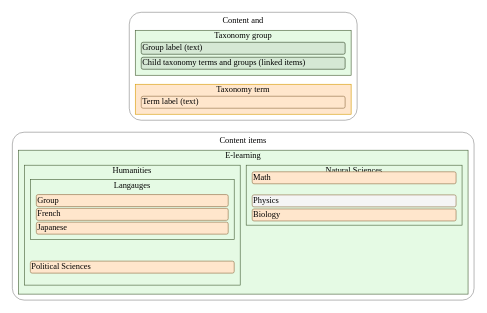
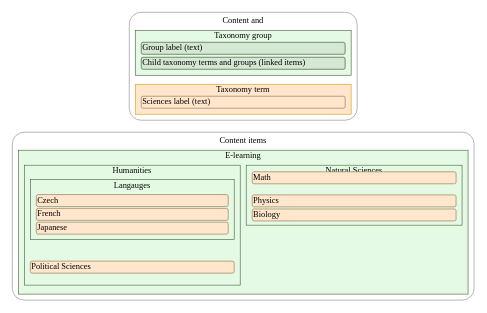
(178, 102) -> (186, 102)
(49, 201) -> (49, 201)
(354, 201) -> (354, 201)
